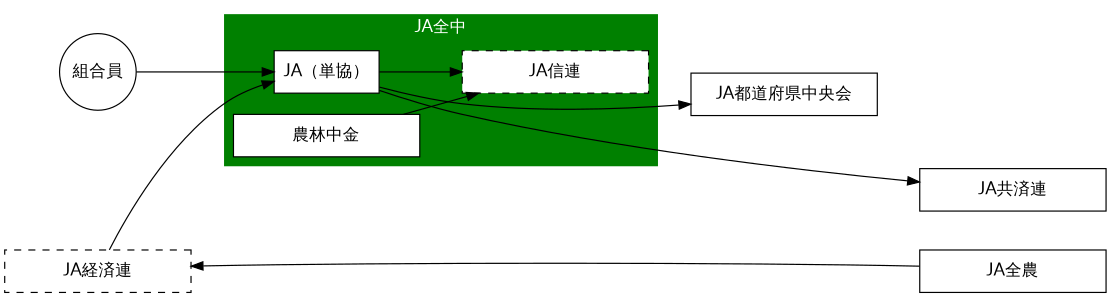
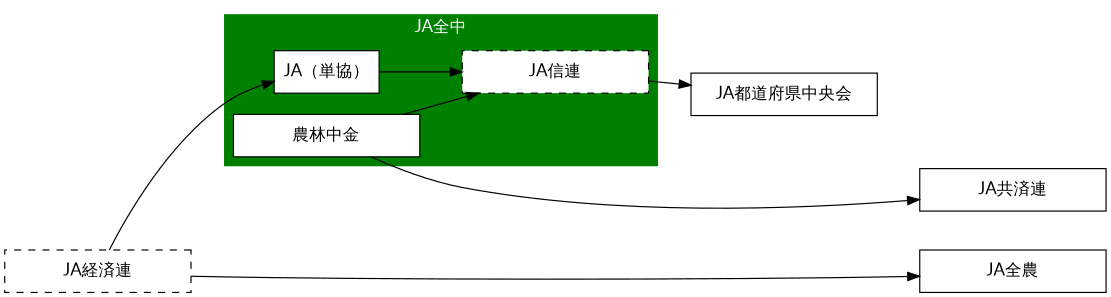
(98, 72) -> none
(528, 108) -> (665, 83)
(641, 148) -> (636, 206)
(561, 263) -> (549, 279)
